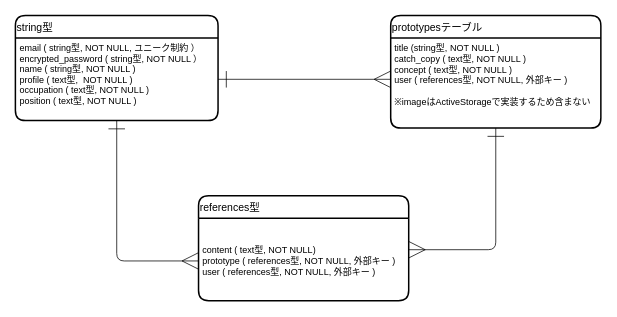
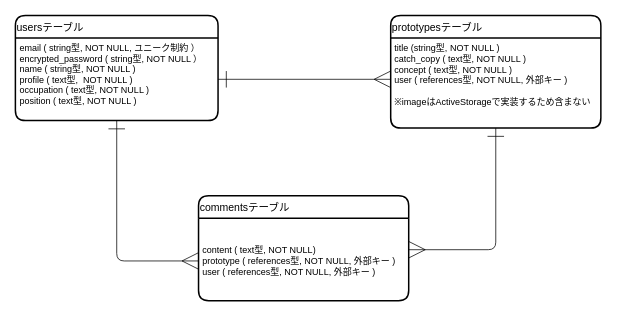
(38, 27) -> (52, 27)
(234, 207) -> (244, 207)
